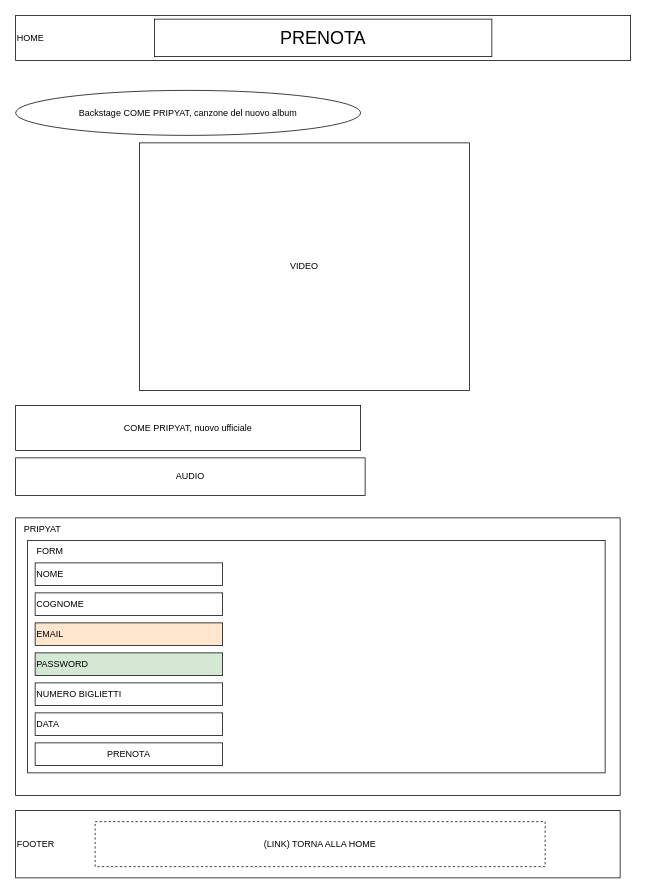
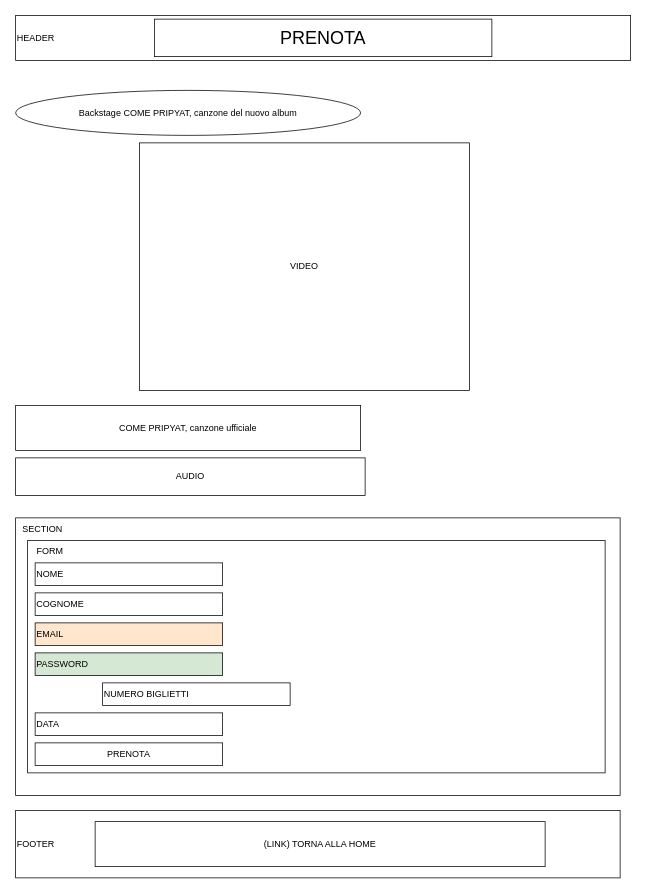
(27, 38) -> (32, 38)
(188, 428) -> (188, 428)
(42, 529) -> (42, 529)
(129, 694) -> (196, 694)
(320, 844) -> (320, 844)
